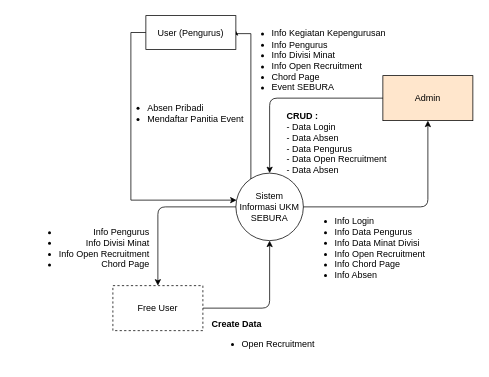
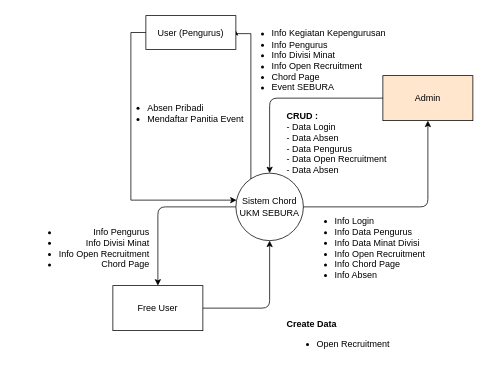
(270, 207) -> (270, 207)
(158, 308) -> (158, 308)
(274, 338) -> (349, 338)
